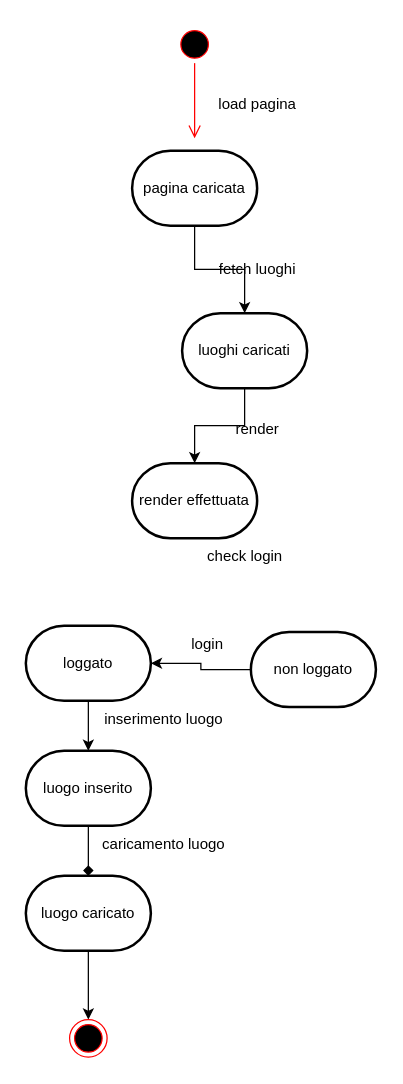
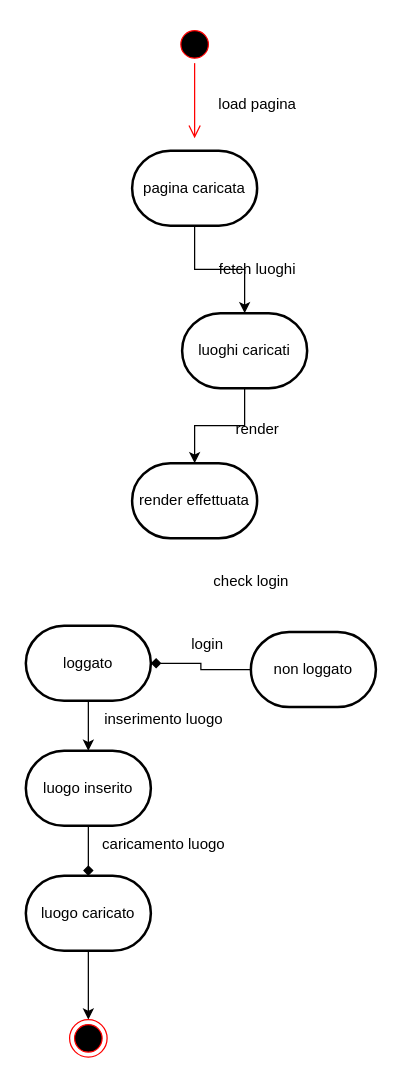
(244, 557) -> (251, 582)
(161, 663) -> (161, 663)
